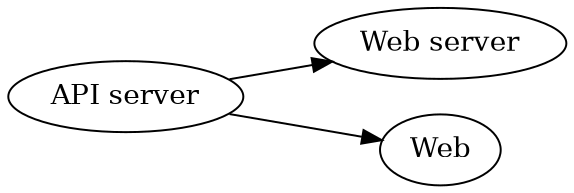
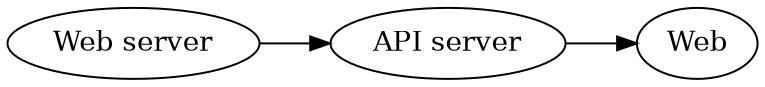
(271, 72) -> (285, 43)
